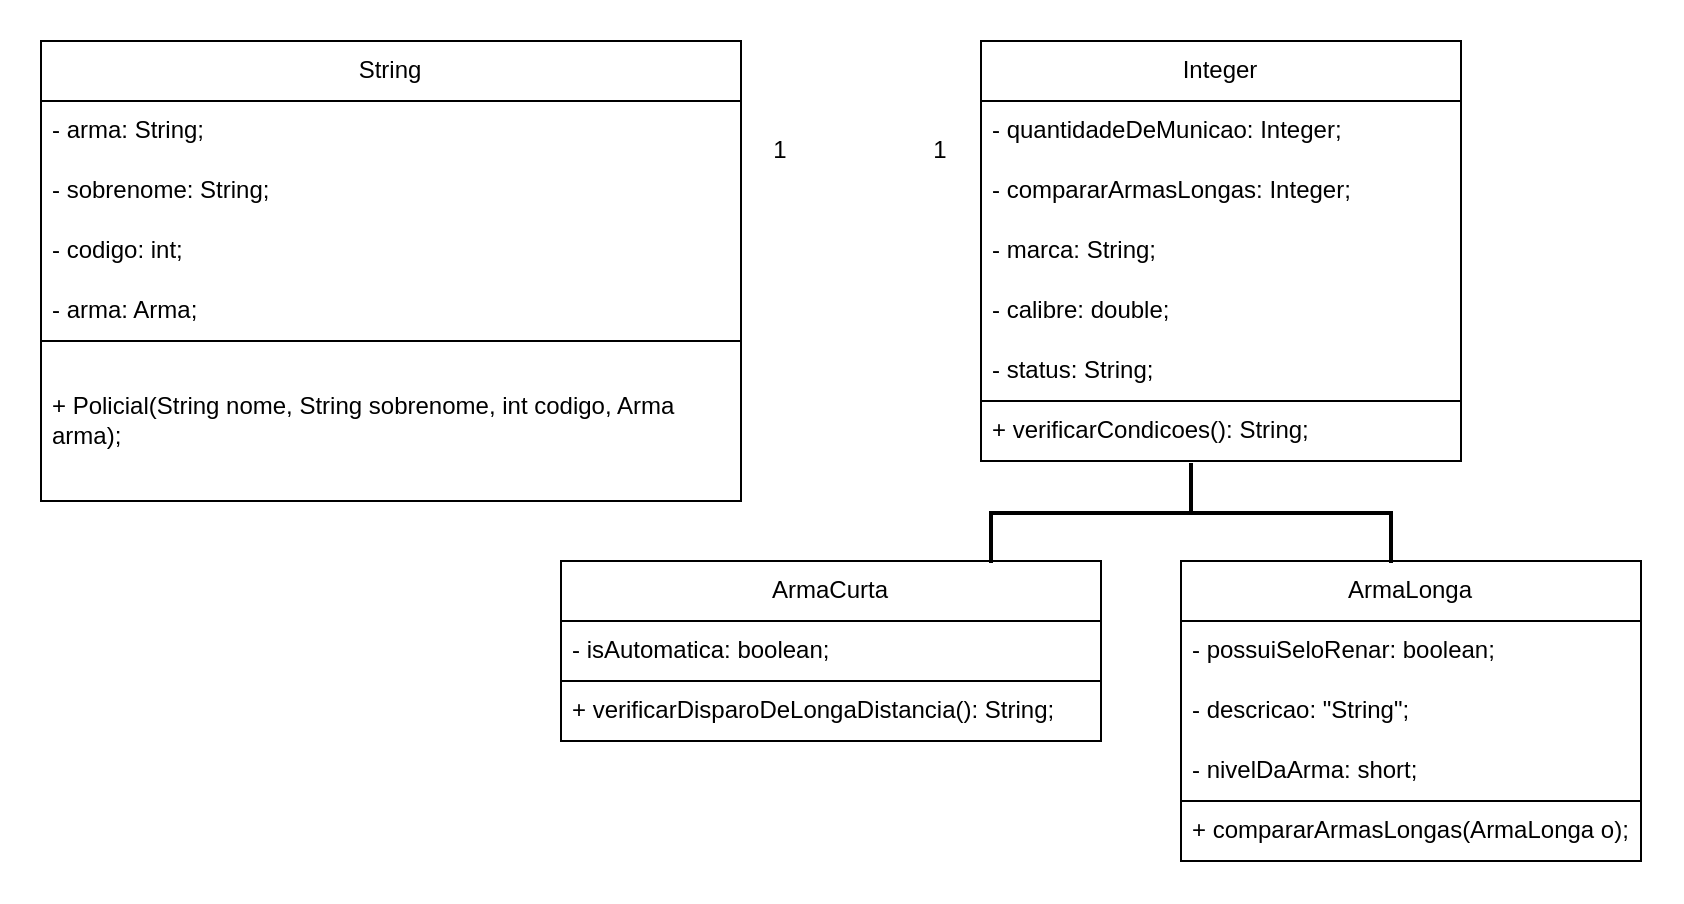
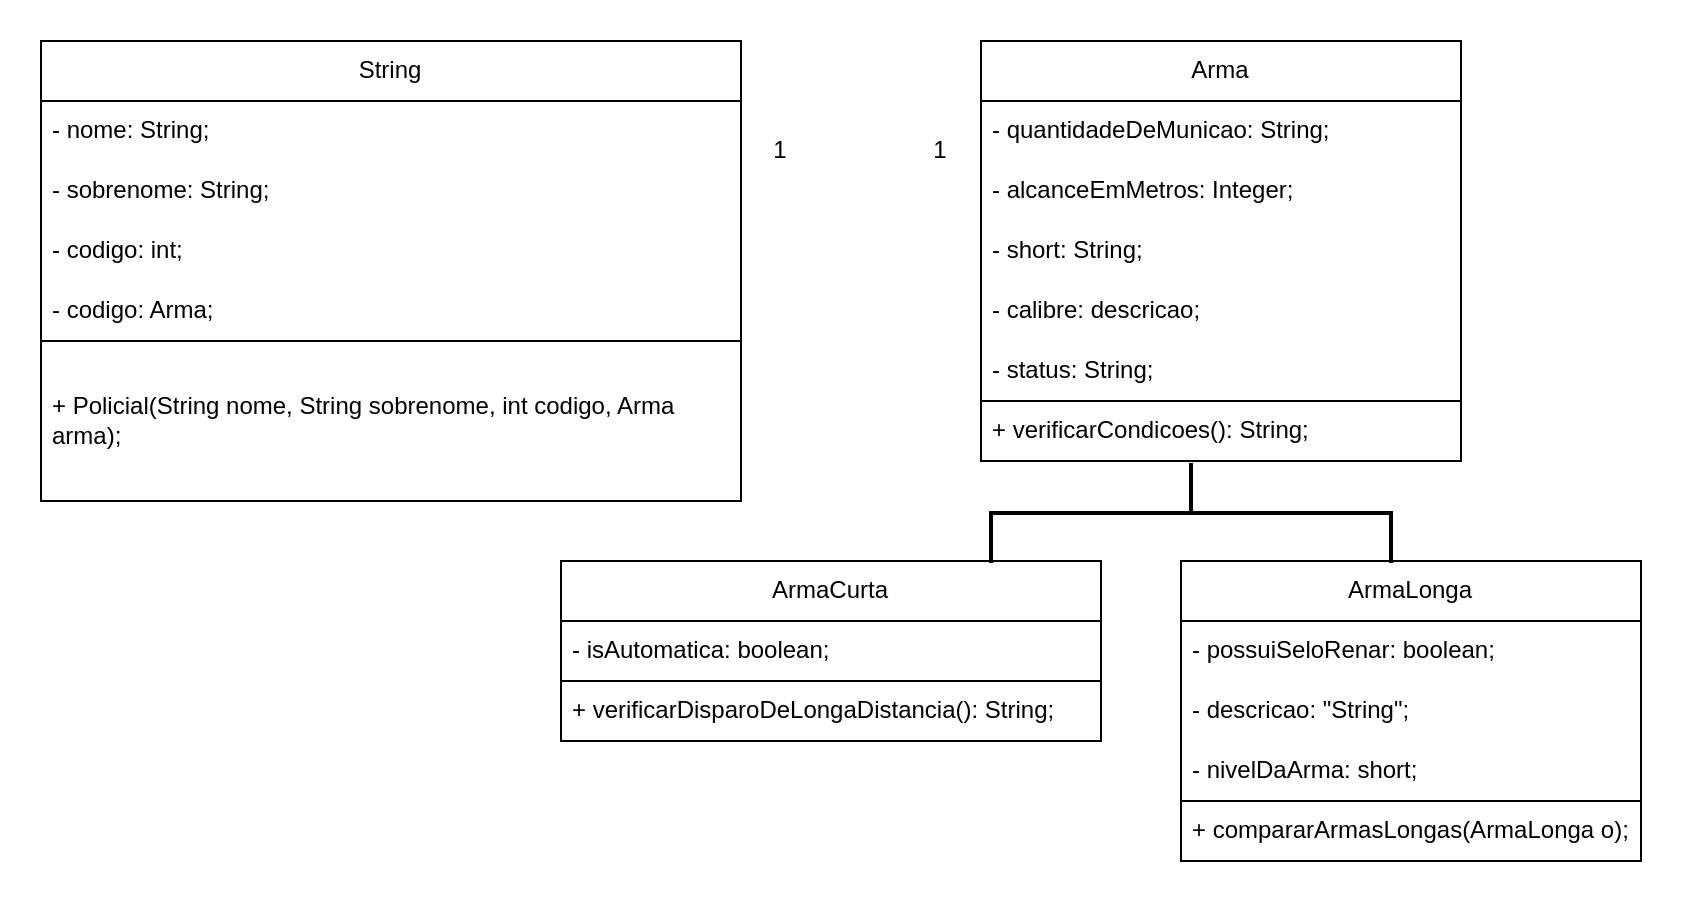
(1221, 71) -> (1221, 71)
(138, 131) -> (138, 131)
(1183, 131) -> (1173, 131)
(1189, 191) -> (1159, 191)
(1085, 251) -> (1085, 251)
(128, 311) -> (138, 311)
(1092, 311) -> (1112, 311)
